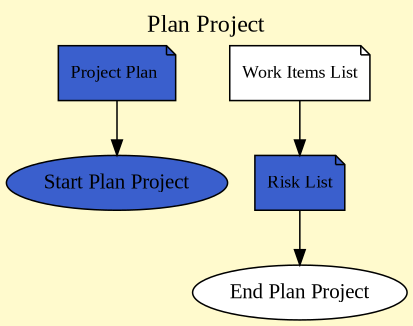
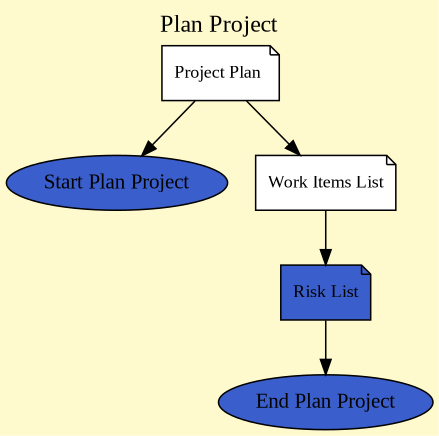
(117, 73) -> (221, 73)
none -> (268, 123)
(300, 293) -> (326, 402)
